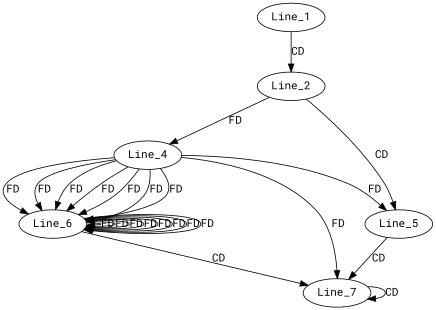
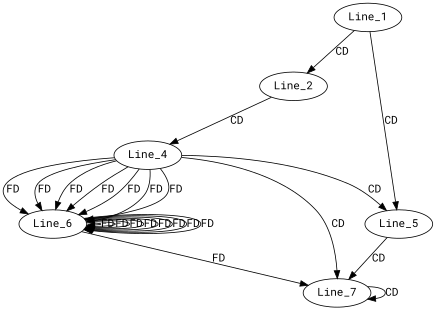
(235, 121) -> (237, 121)
(356, 146) -> (383, 117)
(375, 190) -> (375, 190)
(338, 224) -> (338, 224)
(219, 258) -> (219, 258)
